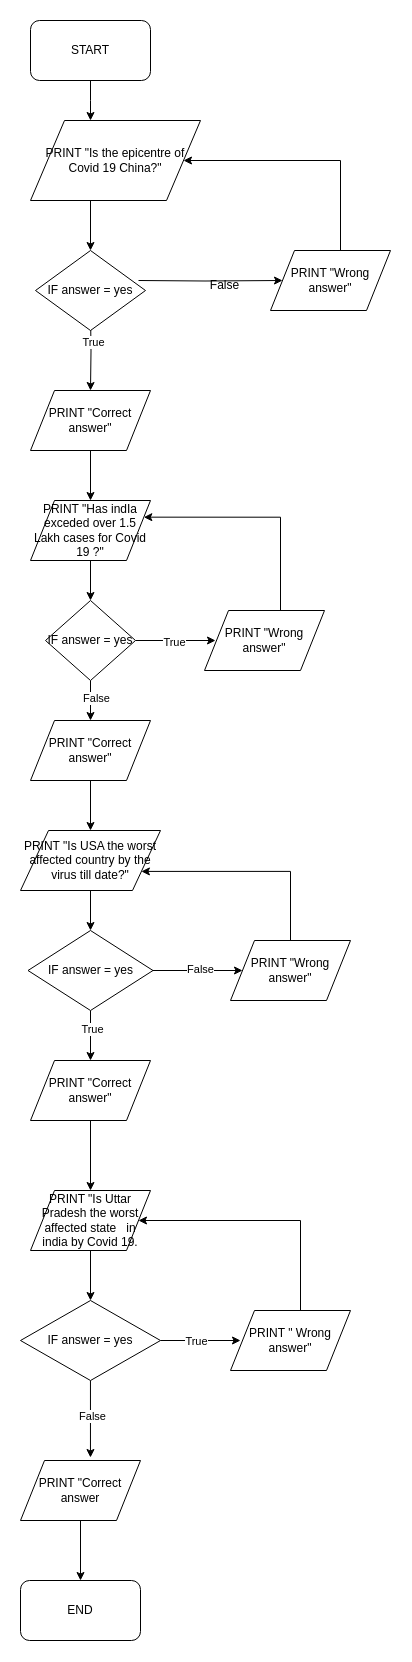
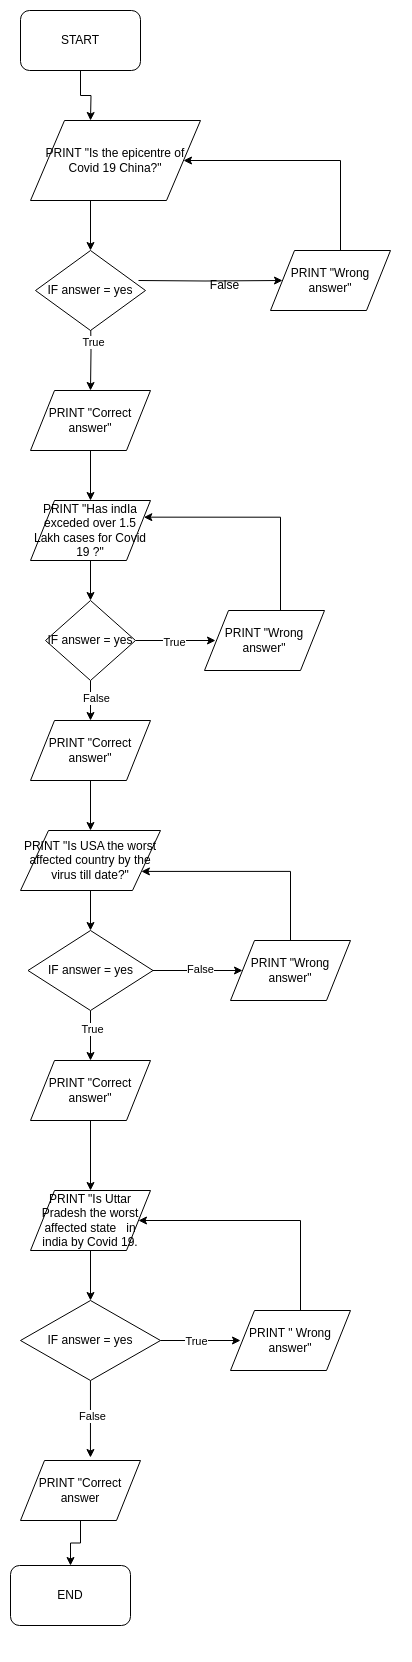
(91, 51) -> (81, 41)
(81, 1611) -> (71, 1596)
